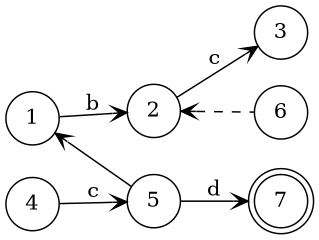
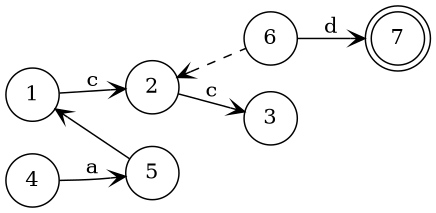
(93, 104) -> (92, 81)
(93, 192) -> (92, 168)
(207, 201) -> (324, 38)
